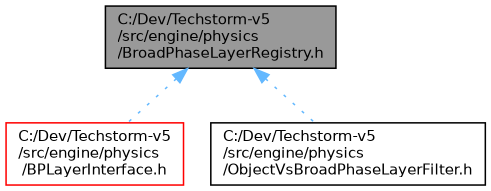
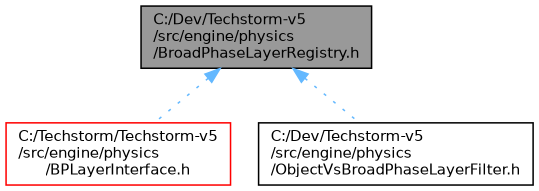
(95, 154) -> (118, 154)
